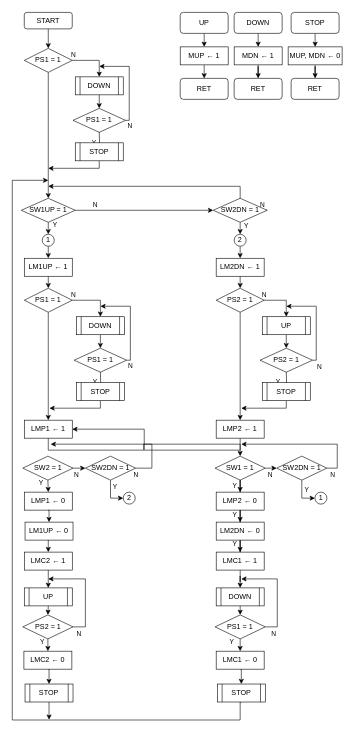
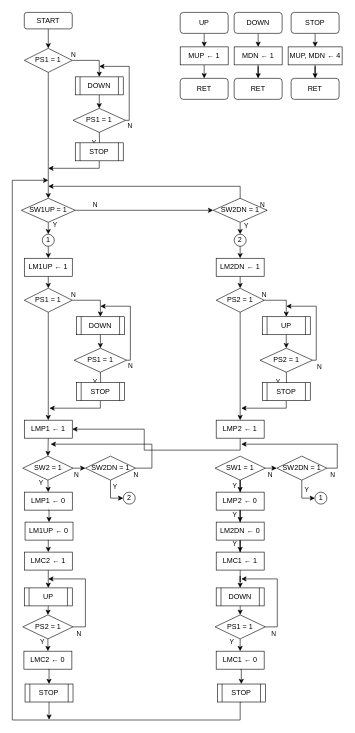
(315, 56) -> (315, 56)
(49, 450) -> (48, 450)
